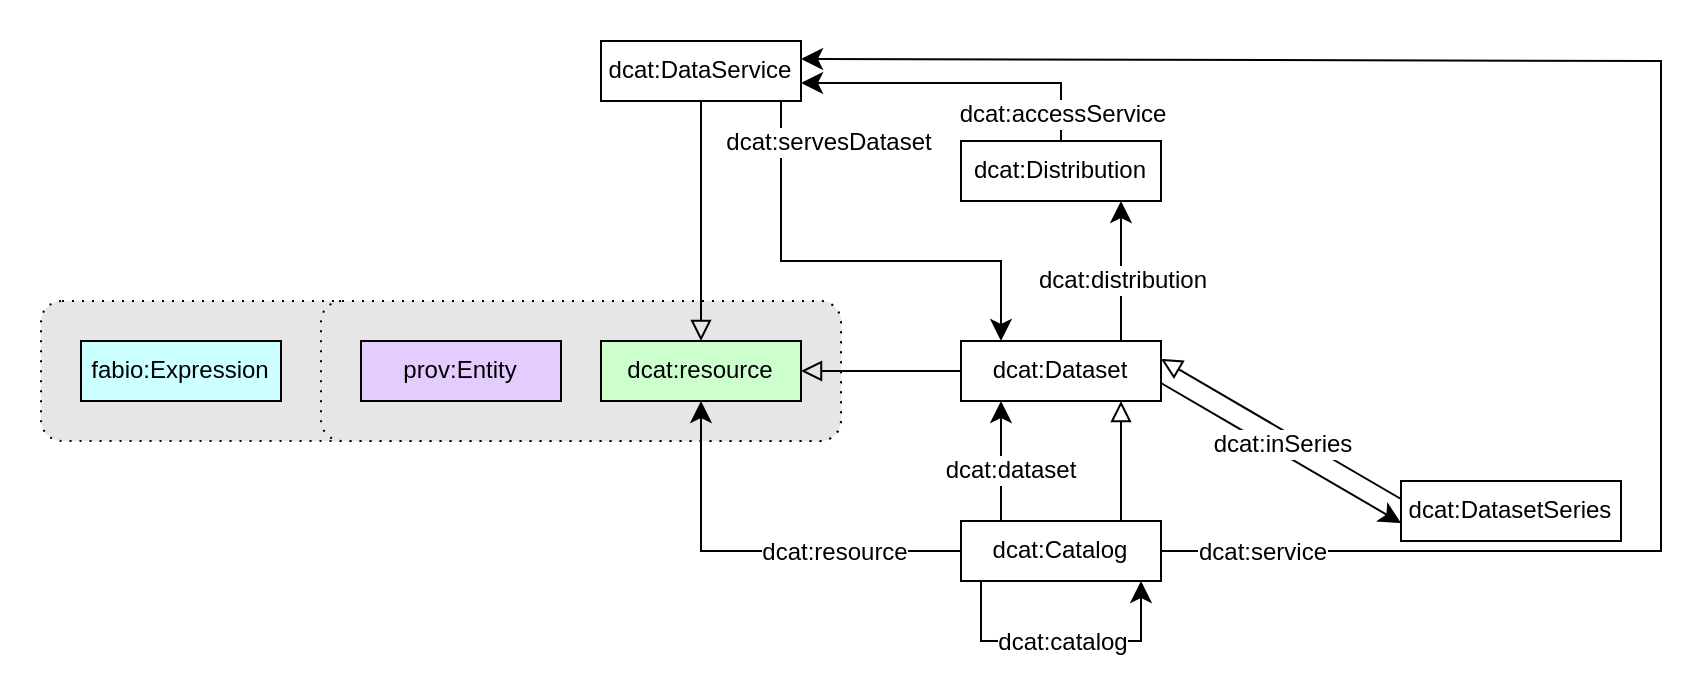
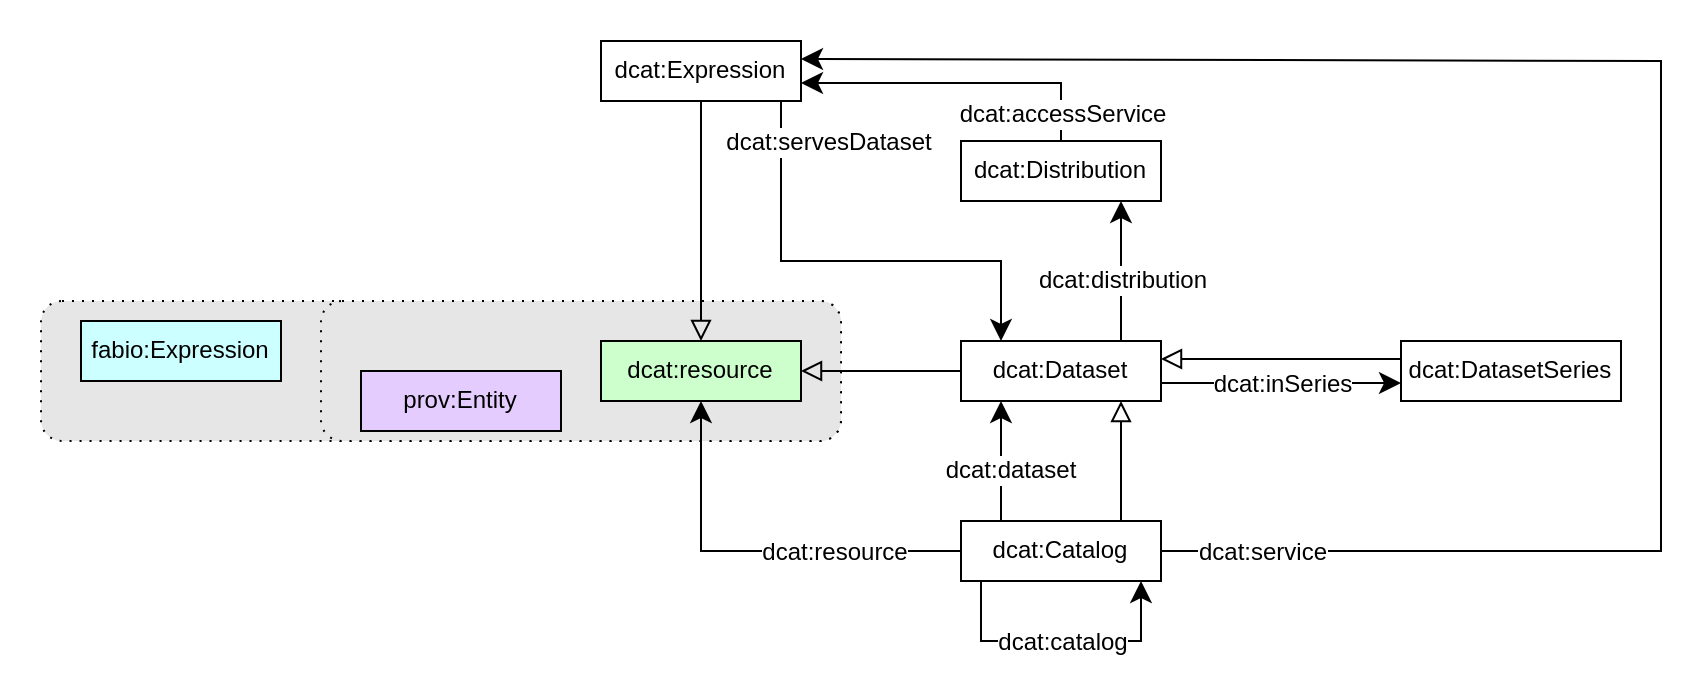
(701, 71) -> (701, 71)
(181, 371) -> (181, 351)
(461, 371) -> (461, 401)
(1511, 511) -> (1511, 371)
